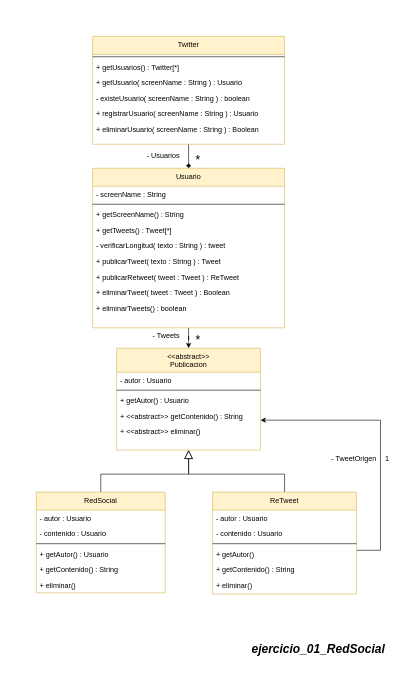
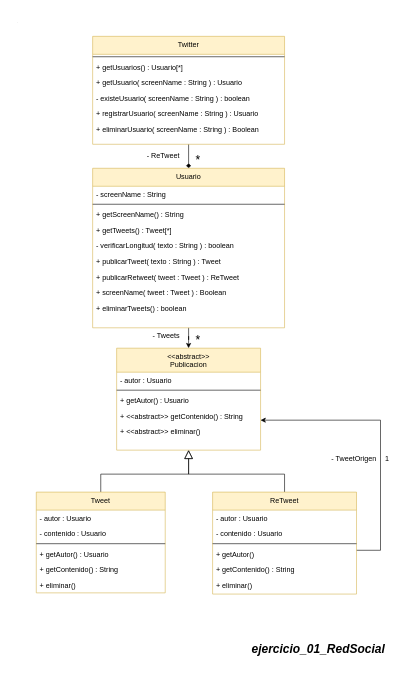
(147, 67) -> (147, 67)
(164, 156) -> (164, 156)
(175, 246) -> (178, 246)
(169, 293) -> (165, 293)
(101, 500) -> (101, 500)
